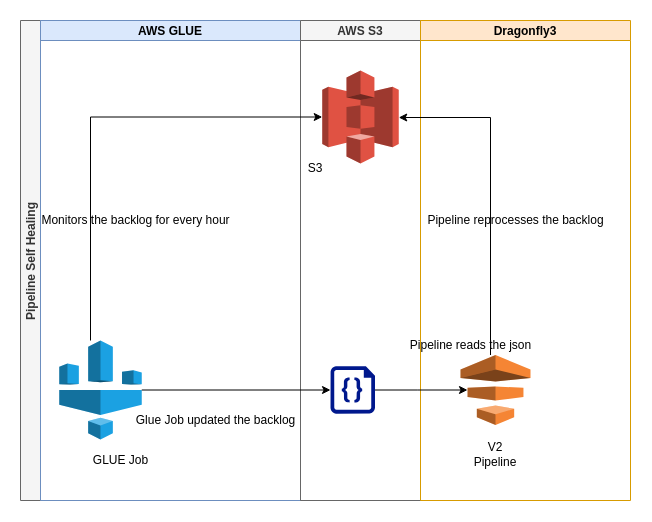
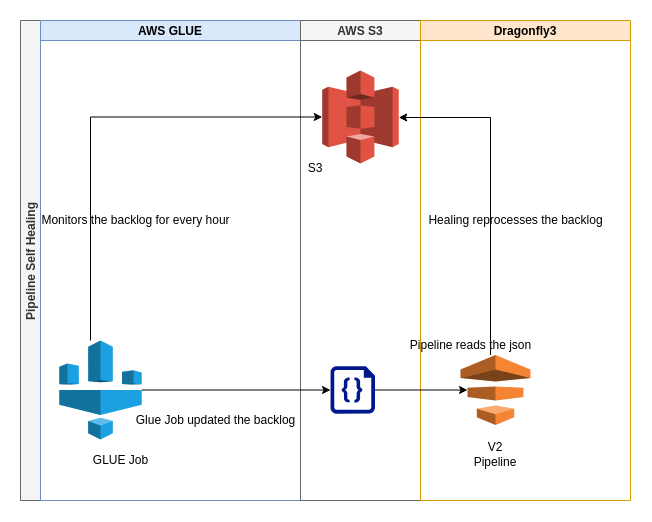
(516, 221) -> (516, 221)
